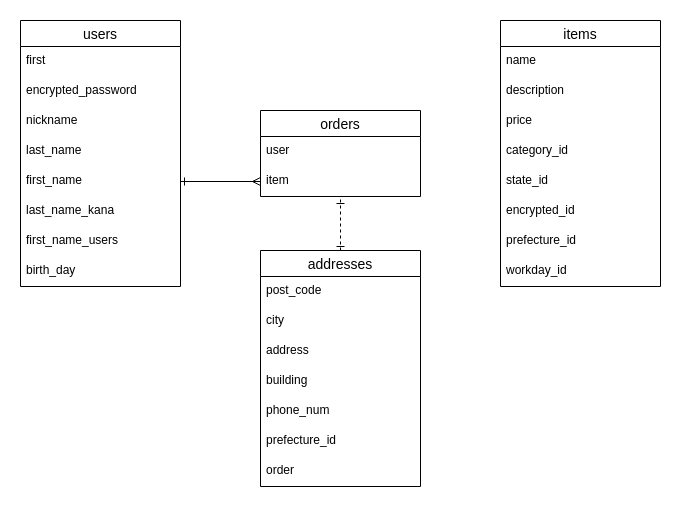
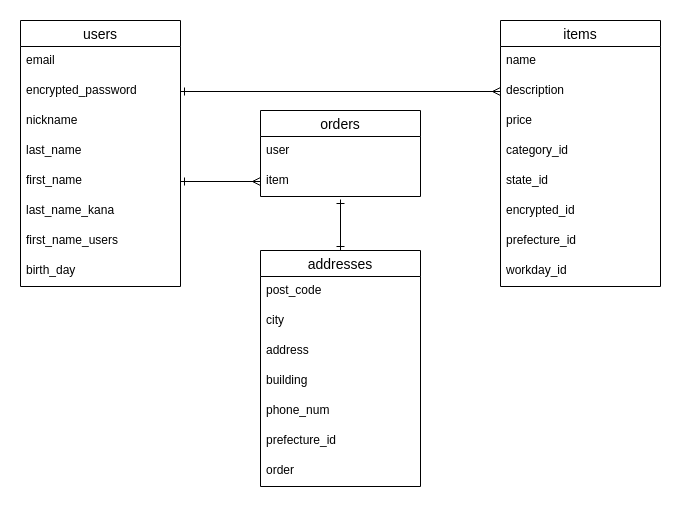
(41, 60) -> (40, 60)
none -> (340, 92)
(341, 224) -> (341, 224)
